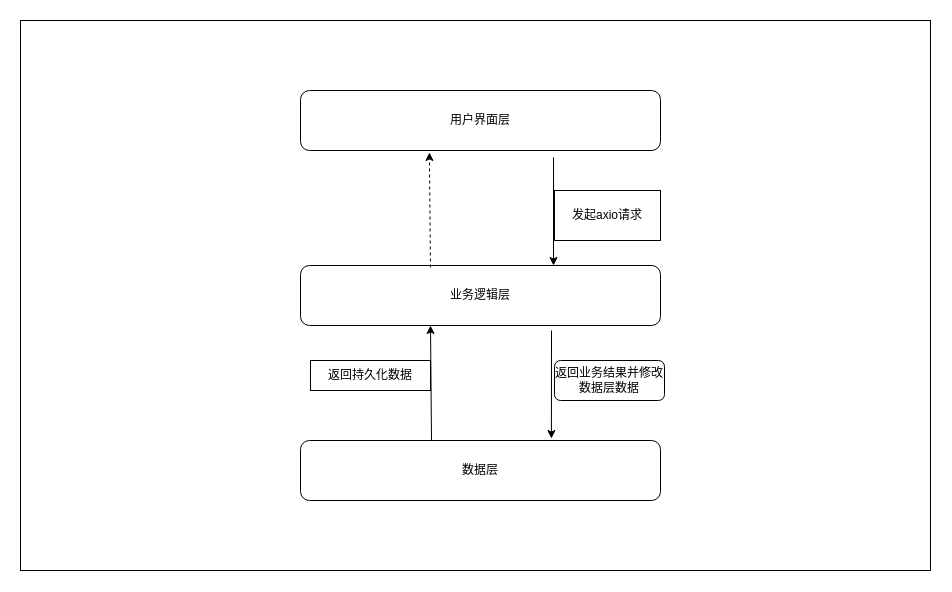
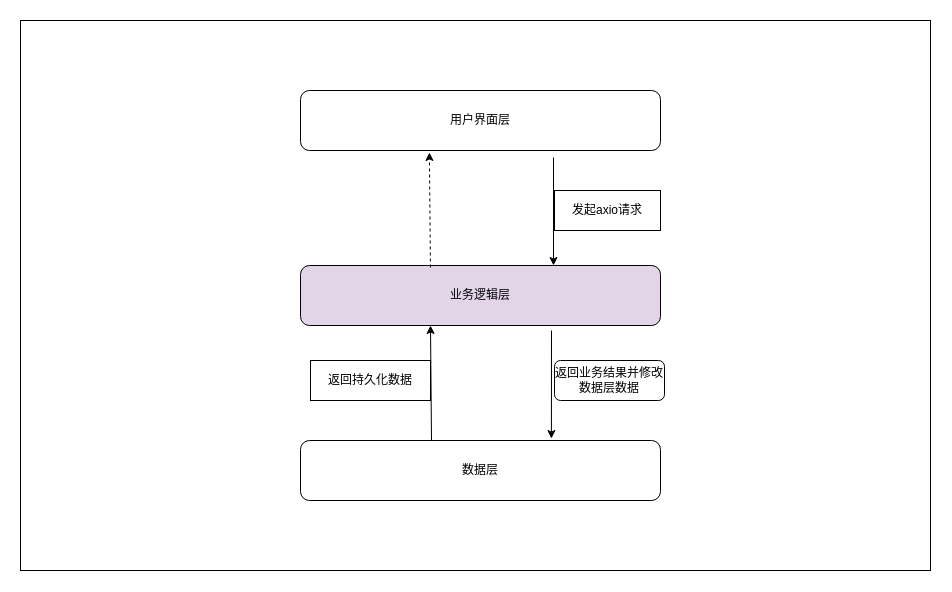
(608, 216) -> (608, 211)
(481, 296) -> (481, 296)
(371, 376) -> (371, 381)
